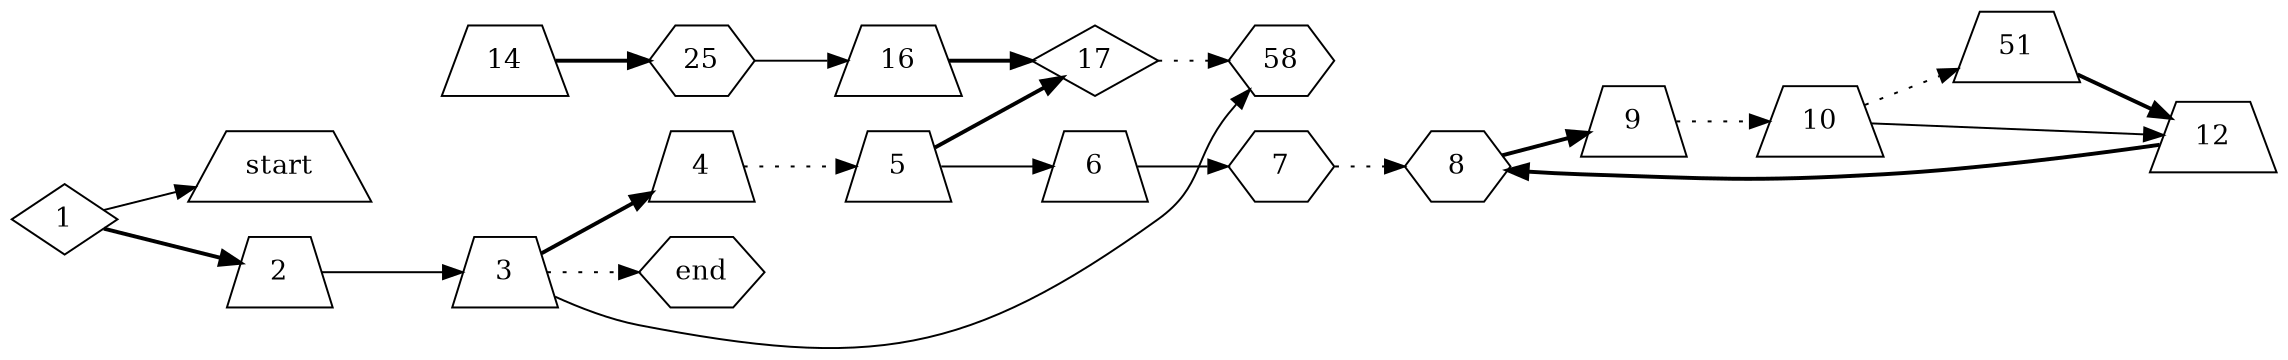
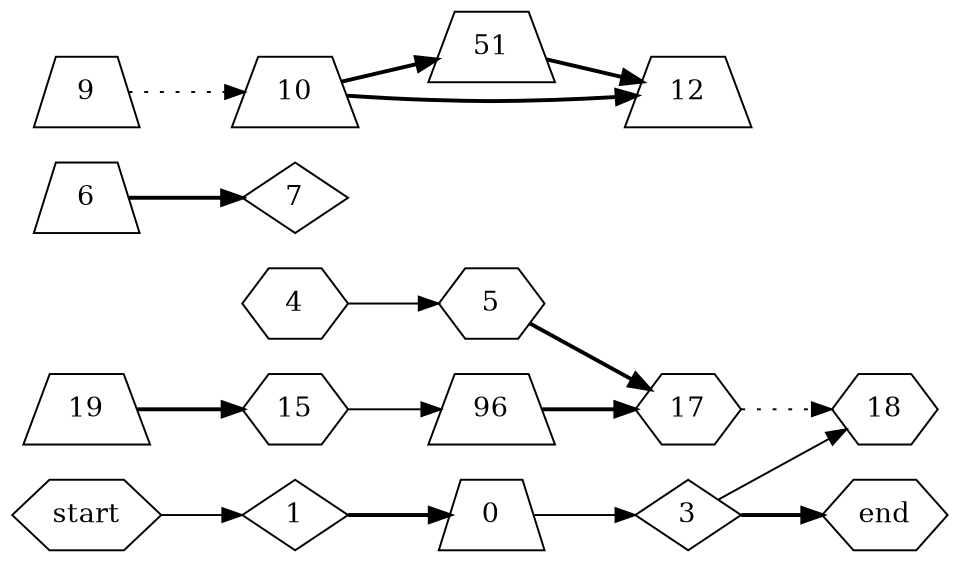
(505, 61) -> (87, 409)
(702, 61) -> (295, 409)
(899, 61) -> (492, 409)
(1095, 61) -> (688, 409)
(1281, 61) -> (885, 409)
(1902, 91) -> (379, 73)
(2008, 129) -> (482, 101)
(280, 166) -> (87, 515)
(702, 166) -> (295, 304)
(790, 166) -> (383, 304)
(899, 166) -> (492, 304)
(987, 166) -> none
(1173, 166) -> (175, 198)
(1281, 166) -> (295, 198)
(1458, 166) -> none
(140, 201) -> (192, 515)
(588, 228) -> none
(280, 272) -> (492, 515)
(505, 272) -> (688, 515)
(583, 272) -> (772, 515)
